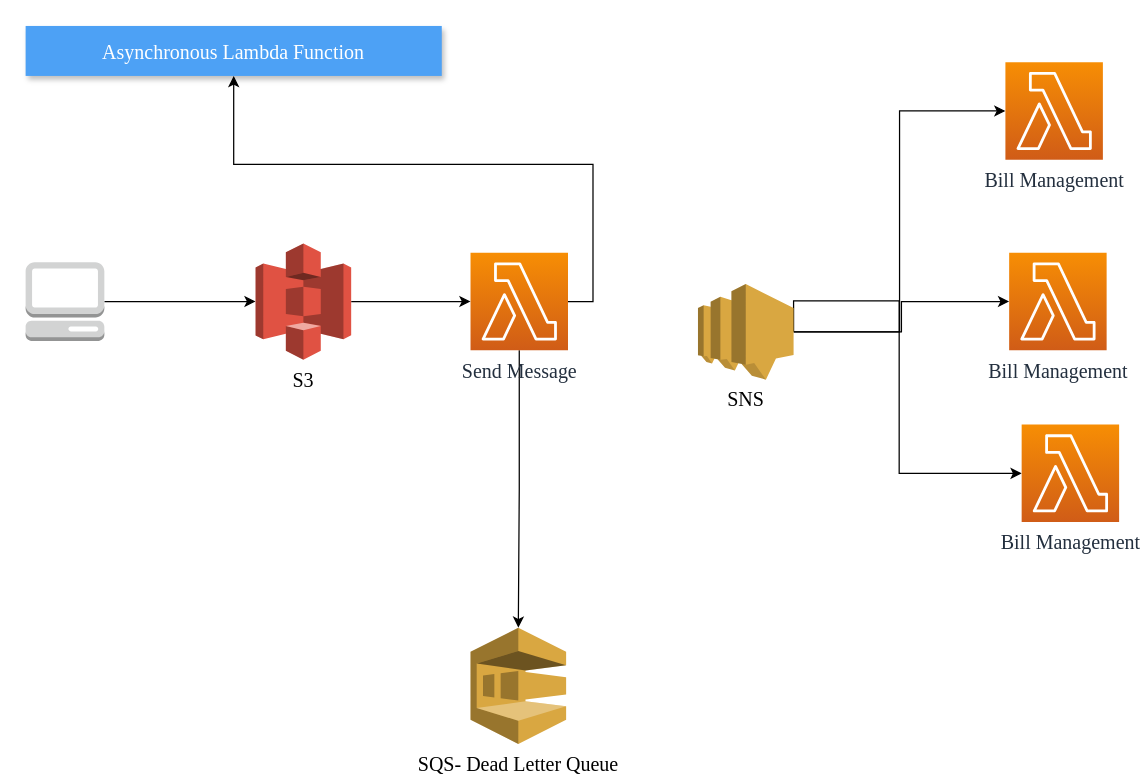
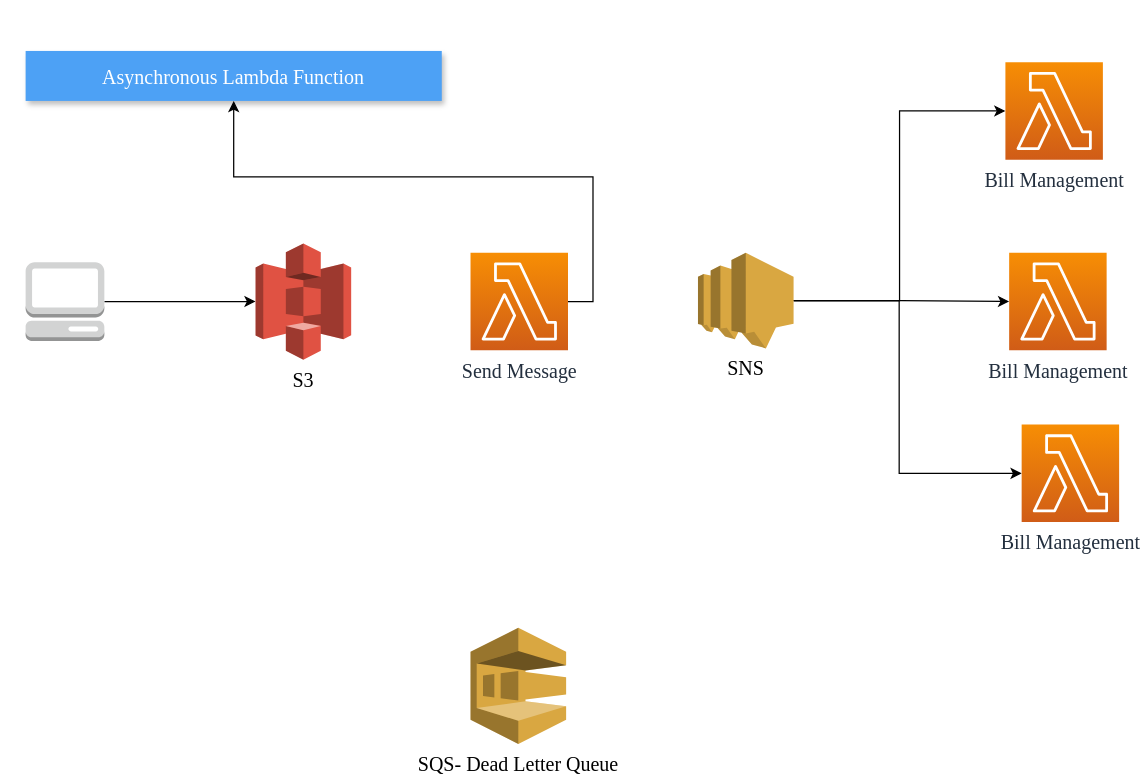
(234, 51) -> (234, 76)
(406, 301) -> none
(746, 332) -> (746, 300)
(519, 485) -> none
